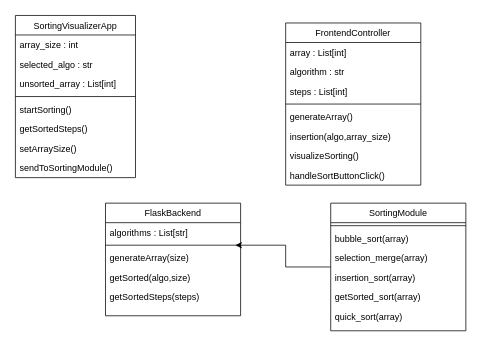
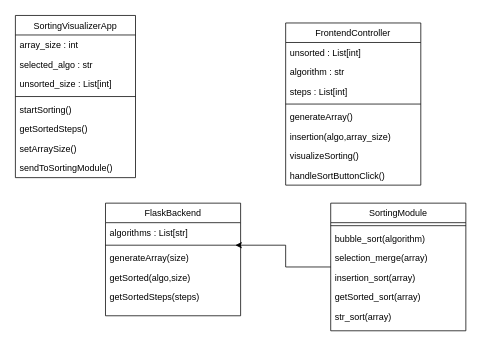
(326, 53) -> (334, 53)
(79, 84) -> (75, 84)
(379, 239) -> (386, 239)
(376, 317) -> (372, 317)
